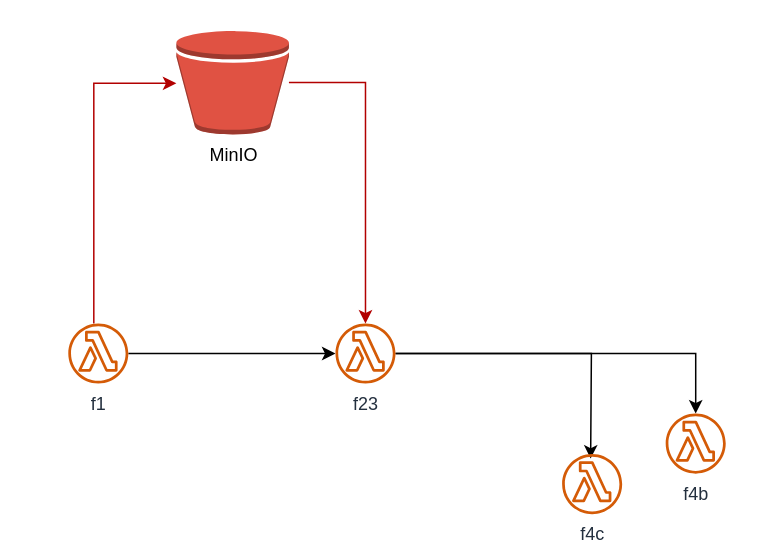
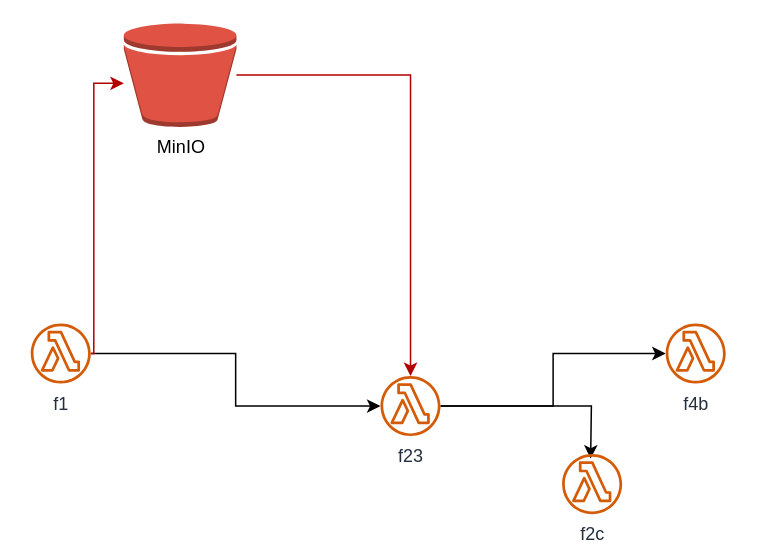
(233, 83) -> (180, 75)
(98, 353) -> (61, 353)
(365, 353) -> (410, 406)
(695, 443) -> (695, 353)
(593, 535) -> (593, 535)
